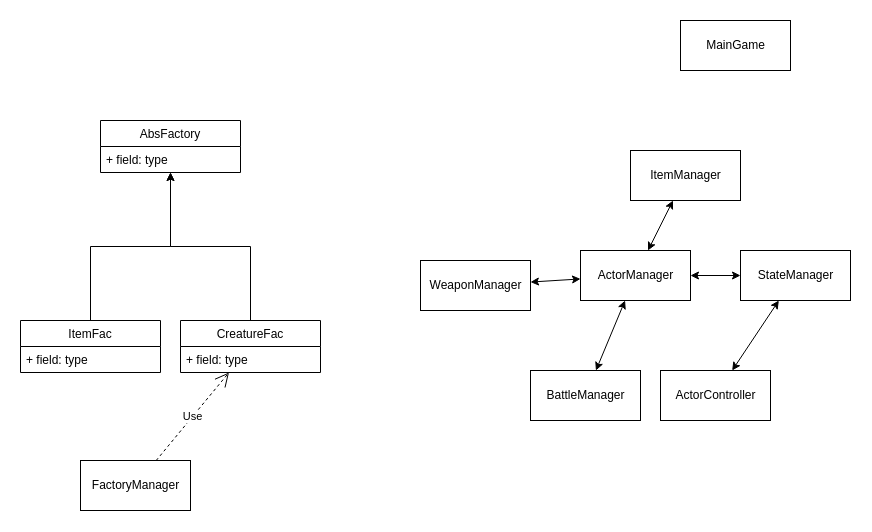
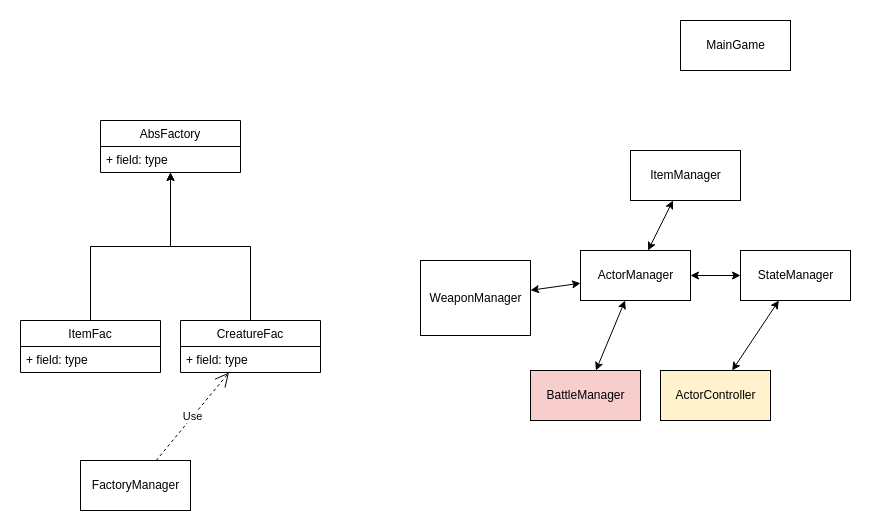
(476, 286) -> (476, 298)
(586, 396) -> (586, 396)
(716, 396) -> (716, 396)
